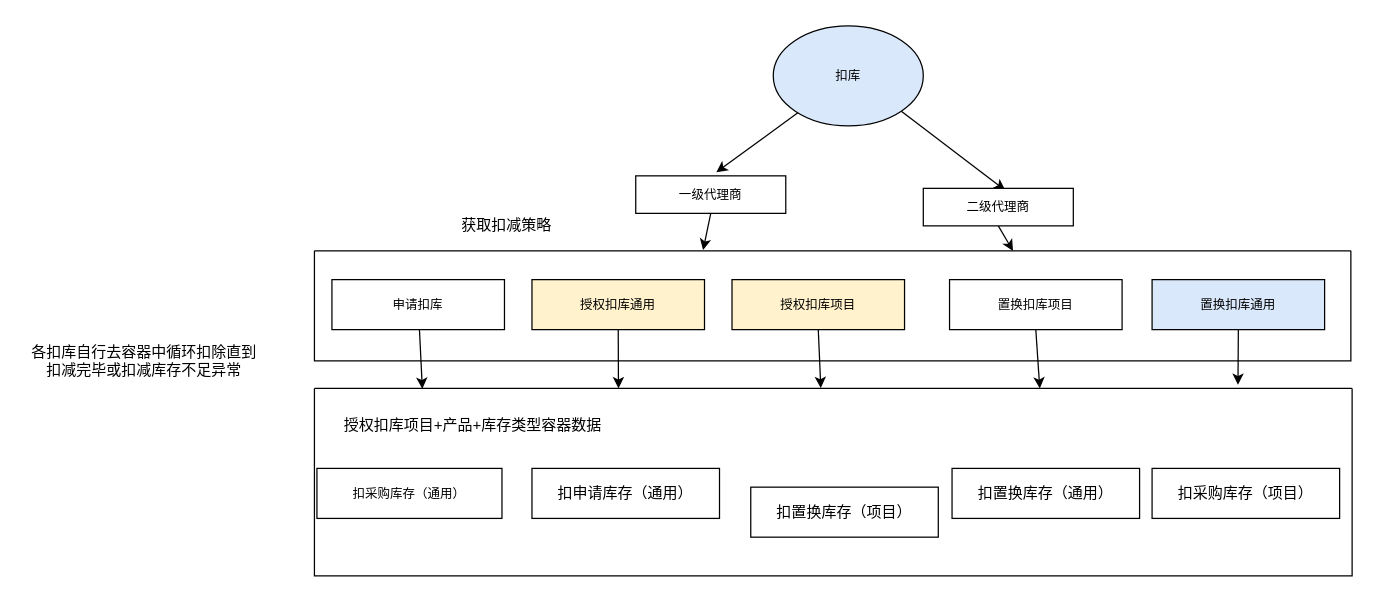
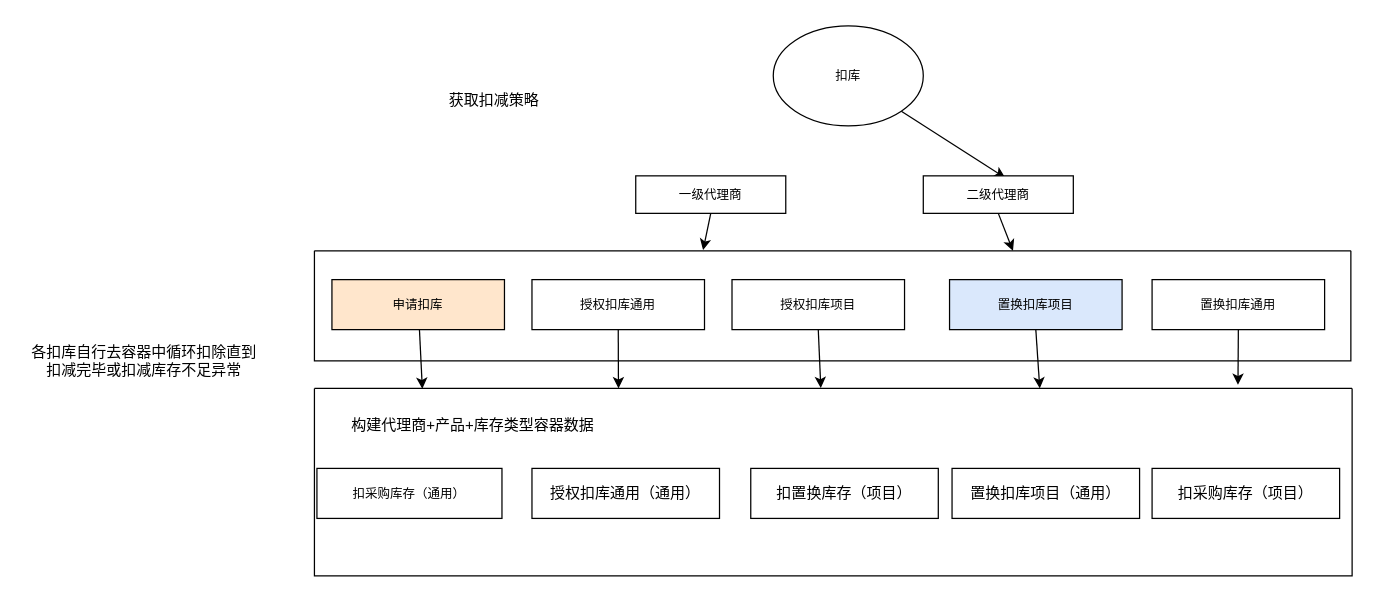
(848, 76) -> (848, 76)
(760, 140) -> none
(998, 207) -> (998, 194)
(507, 226) -> (494, 101)
(418, 304) -> (418, 304)
(618, 304) -> (618, 304)
(818, 304) -> (818, 304)
(1036, 304) -> (1036, 304)
(1238, 304) -> (1238, 304)
(473, 426) -> (473, 426)
(626, 493) -> (626, 493)
(1046, 493) -> (1046, 493)
(844, 512) -> (844, 493)
